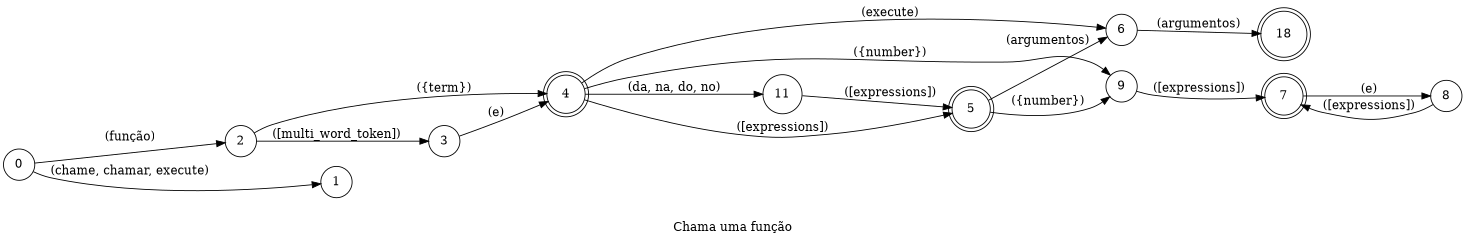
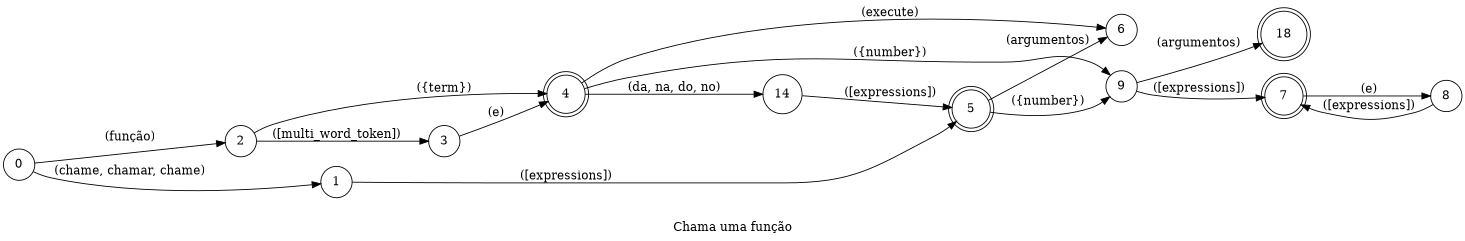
(1195, 32) -> (1196, 66)
(782, 94) -> (782, 94)
(763, 137) -> (657, 183)
(130, 171) -> (130, 171)
